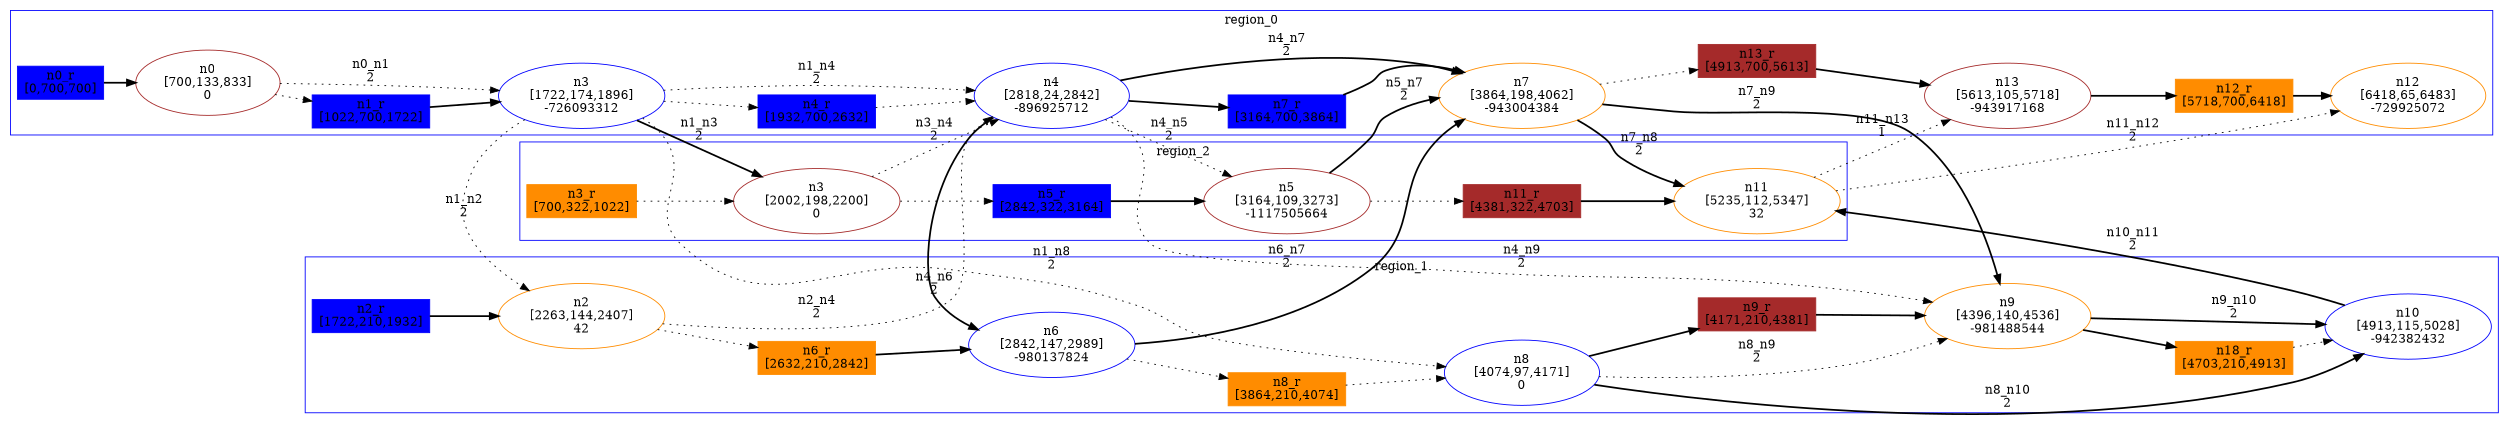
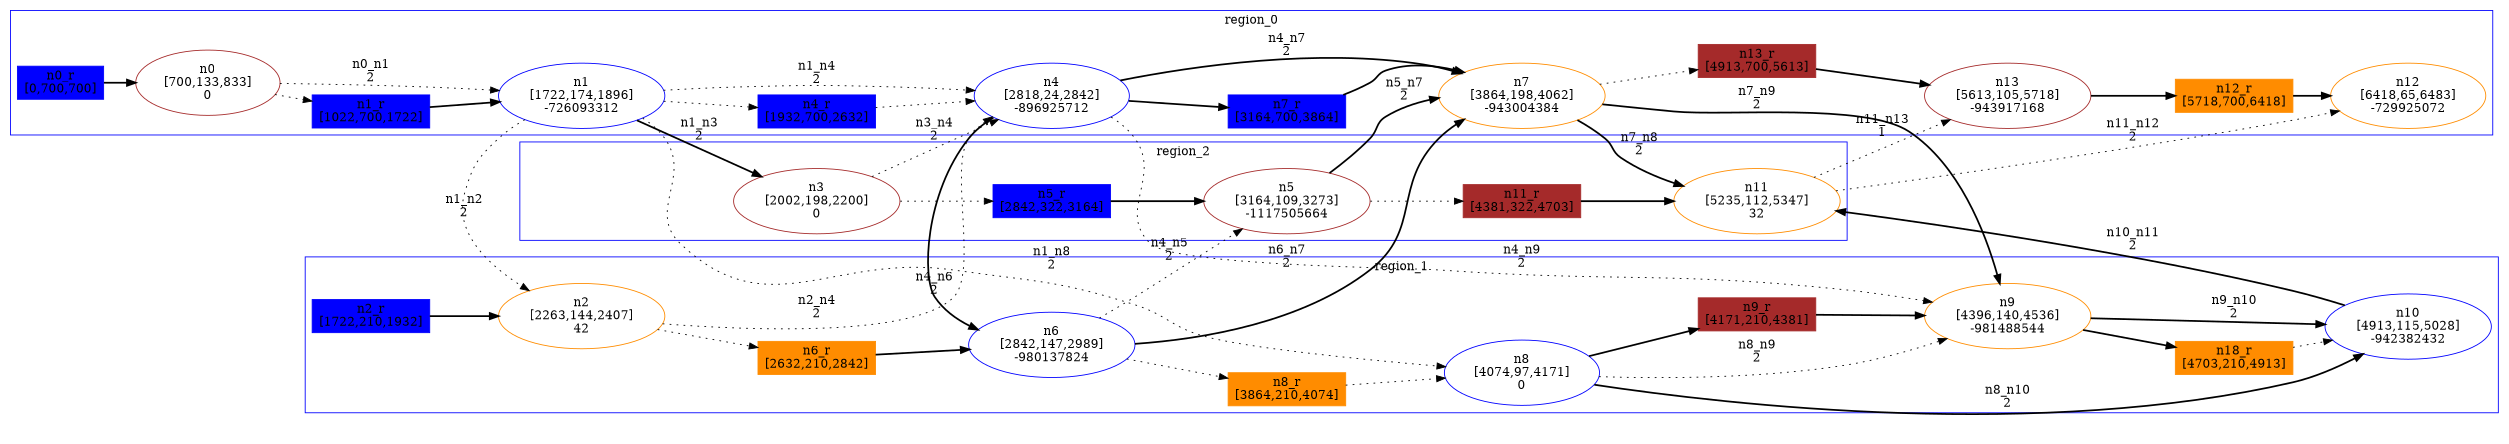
(582, 96) -> (582, 96)
(1167, 148) -> (1168, 276)
(582, 201) -> none
